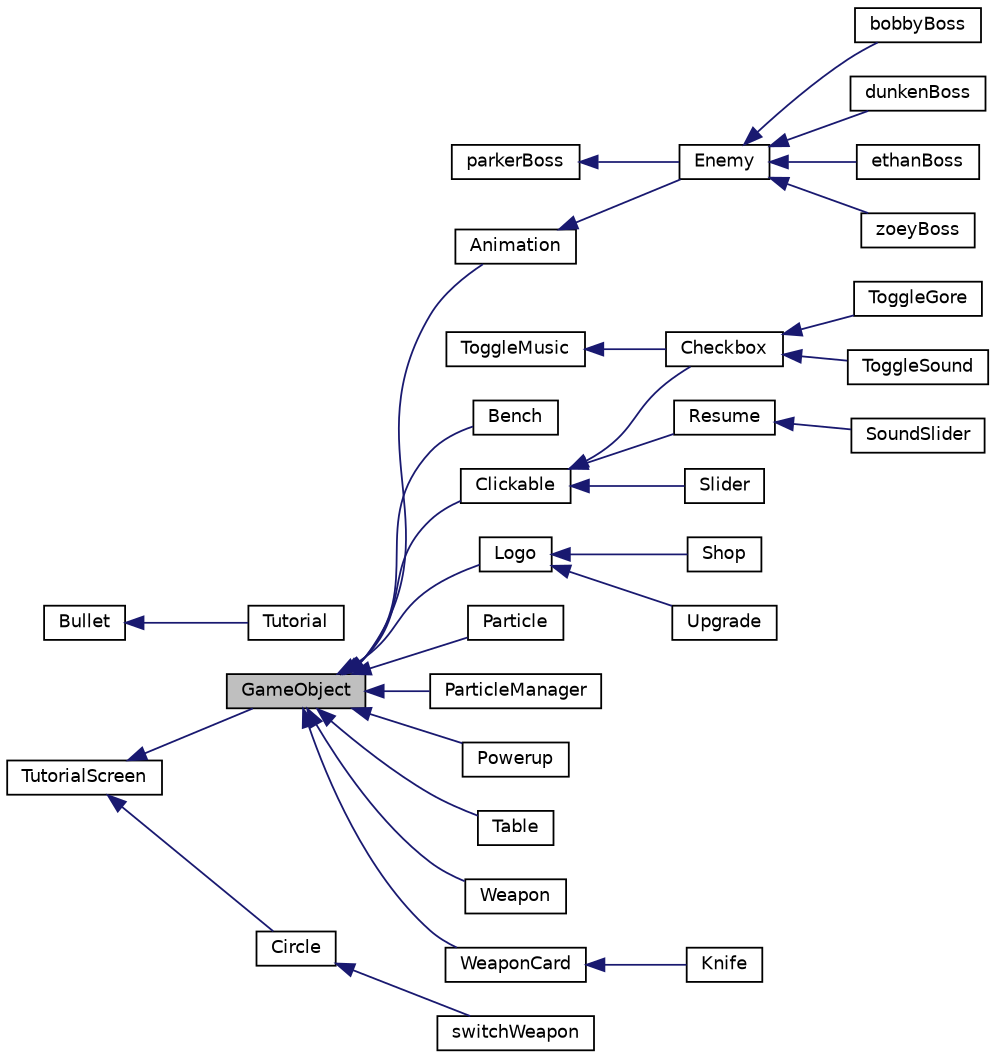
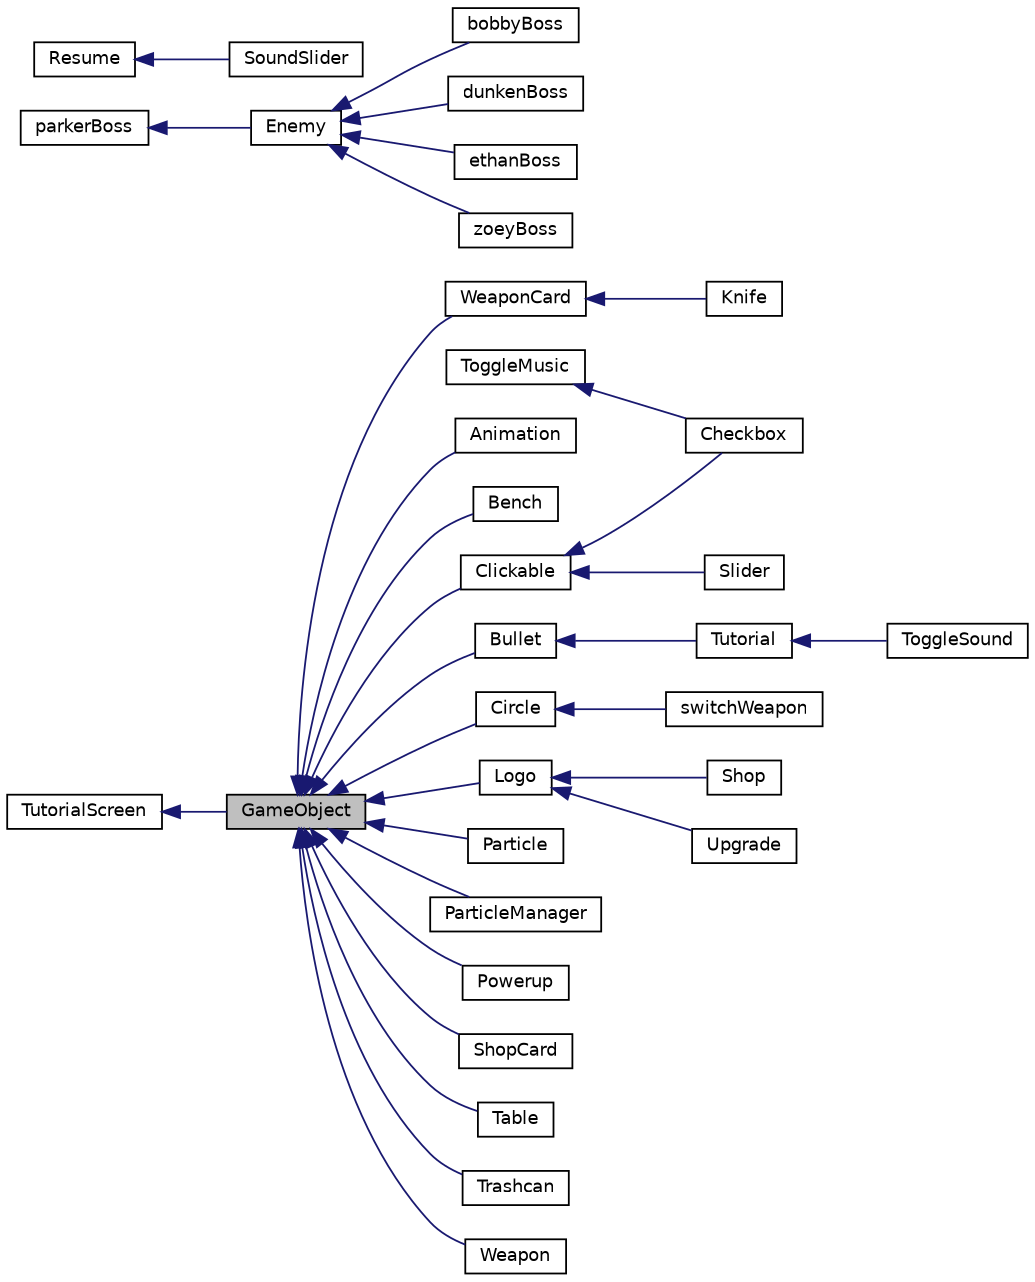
(628, 201) -> none
(918, 299) -> none
(824, 358) -> (849, 641)
(630, 448) -> none
none -> (391, 707)
(198, 869) -> (410, 753)
none -> (516, 1051)
none -> (516, 1188)
